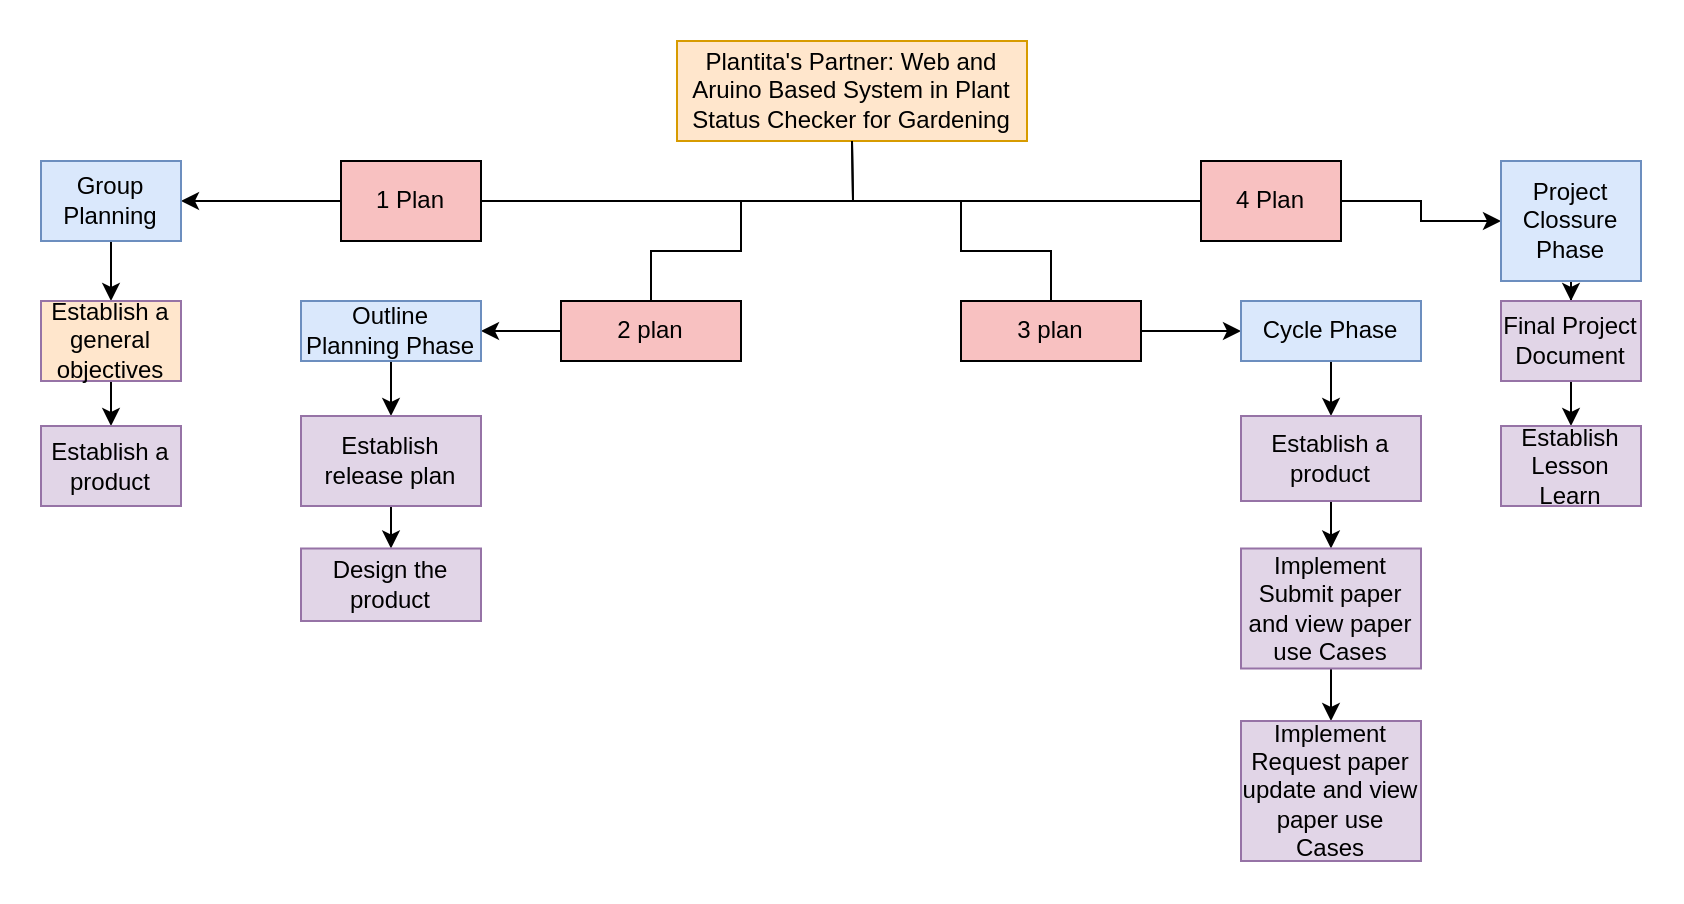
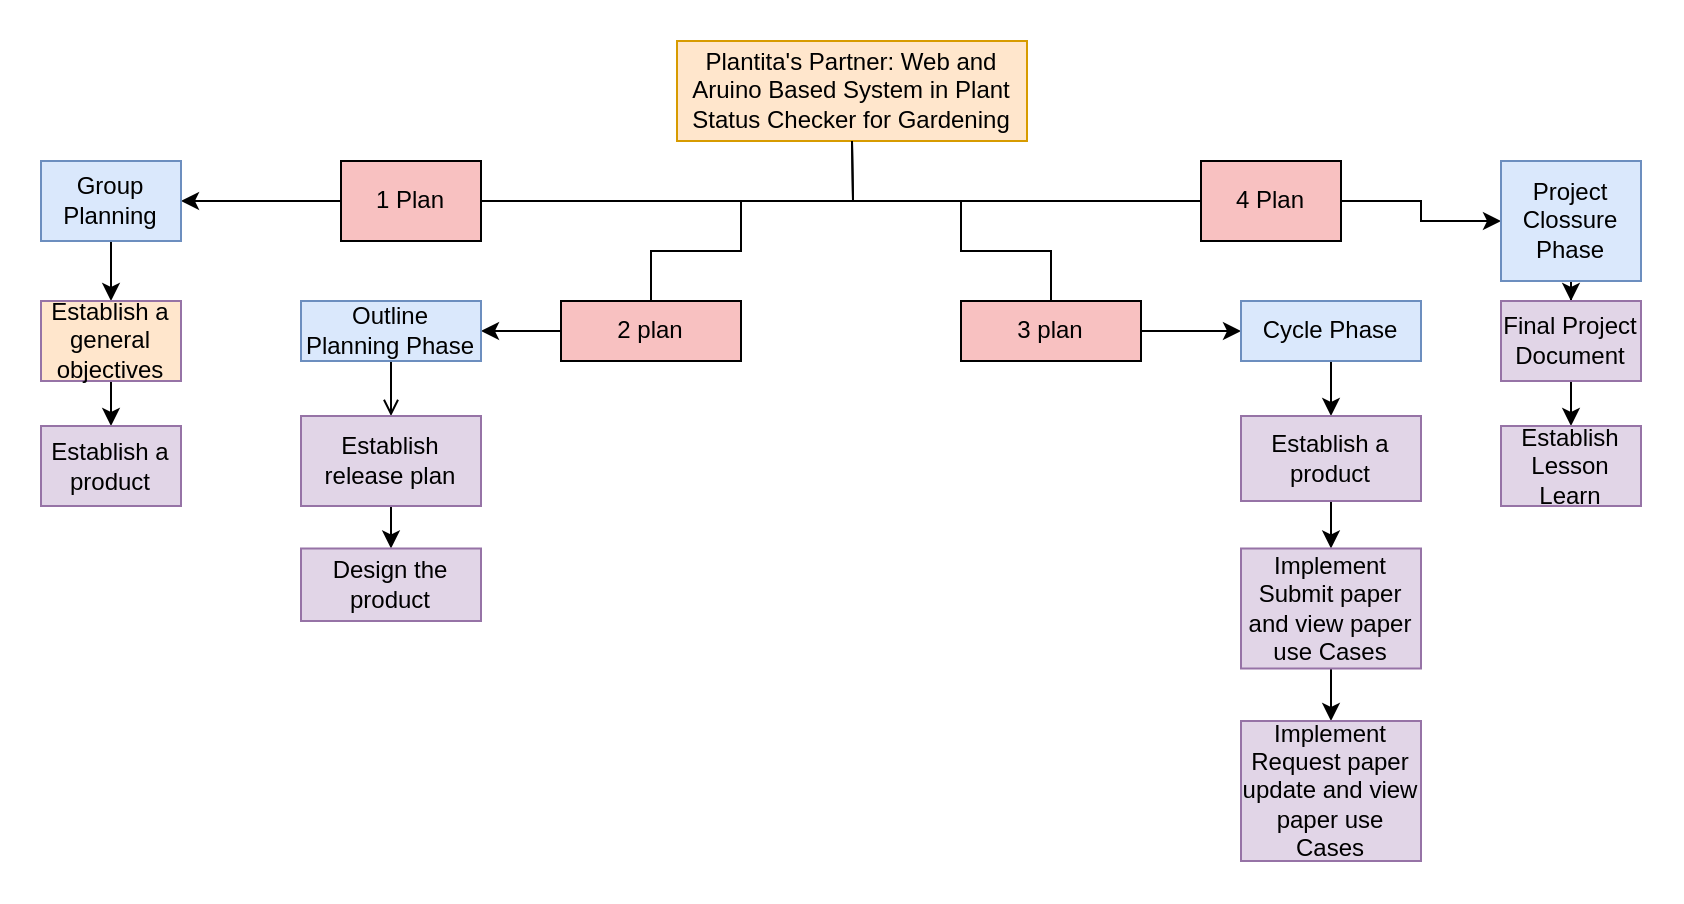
(391, 401) -> (391, 404)
